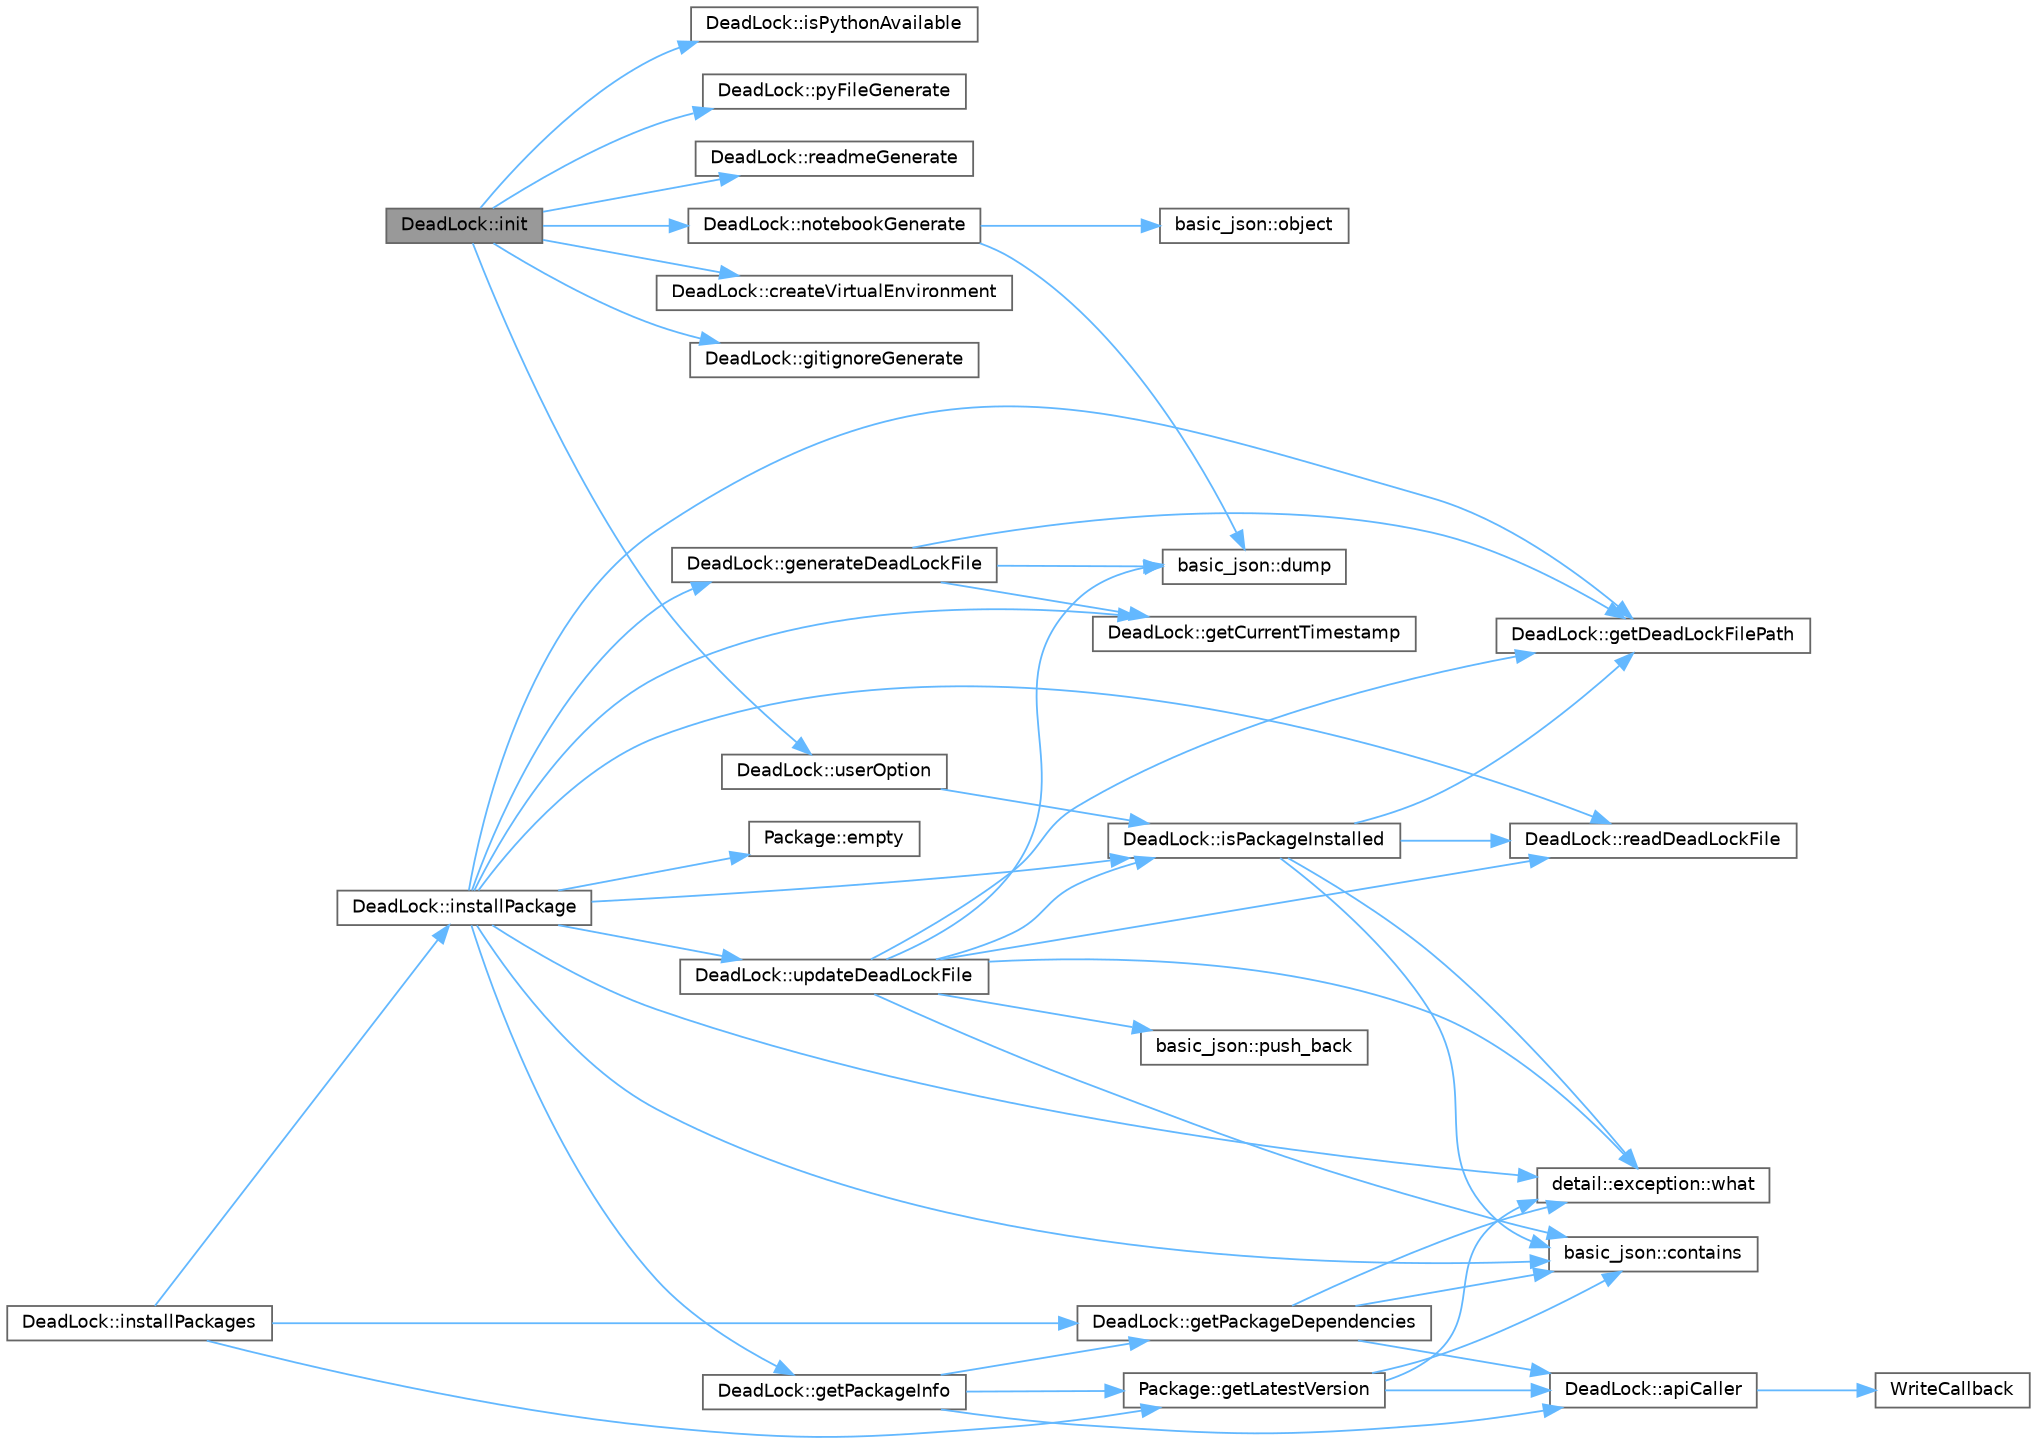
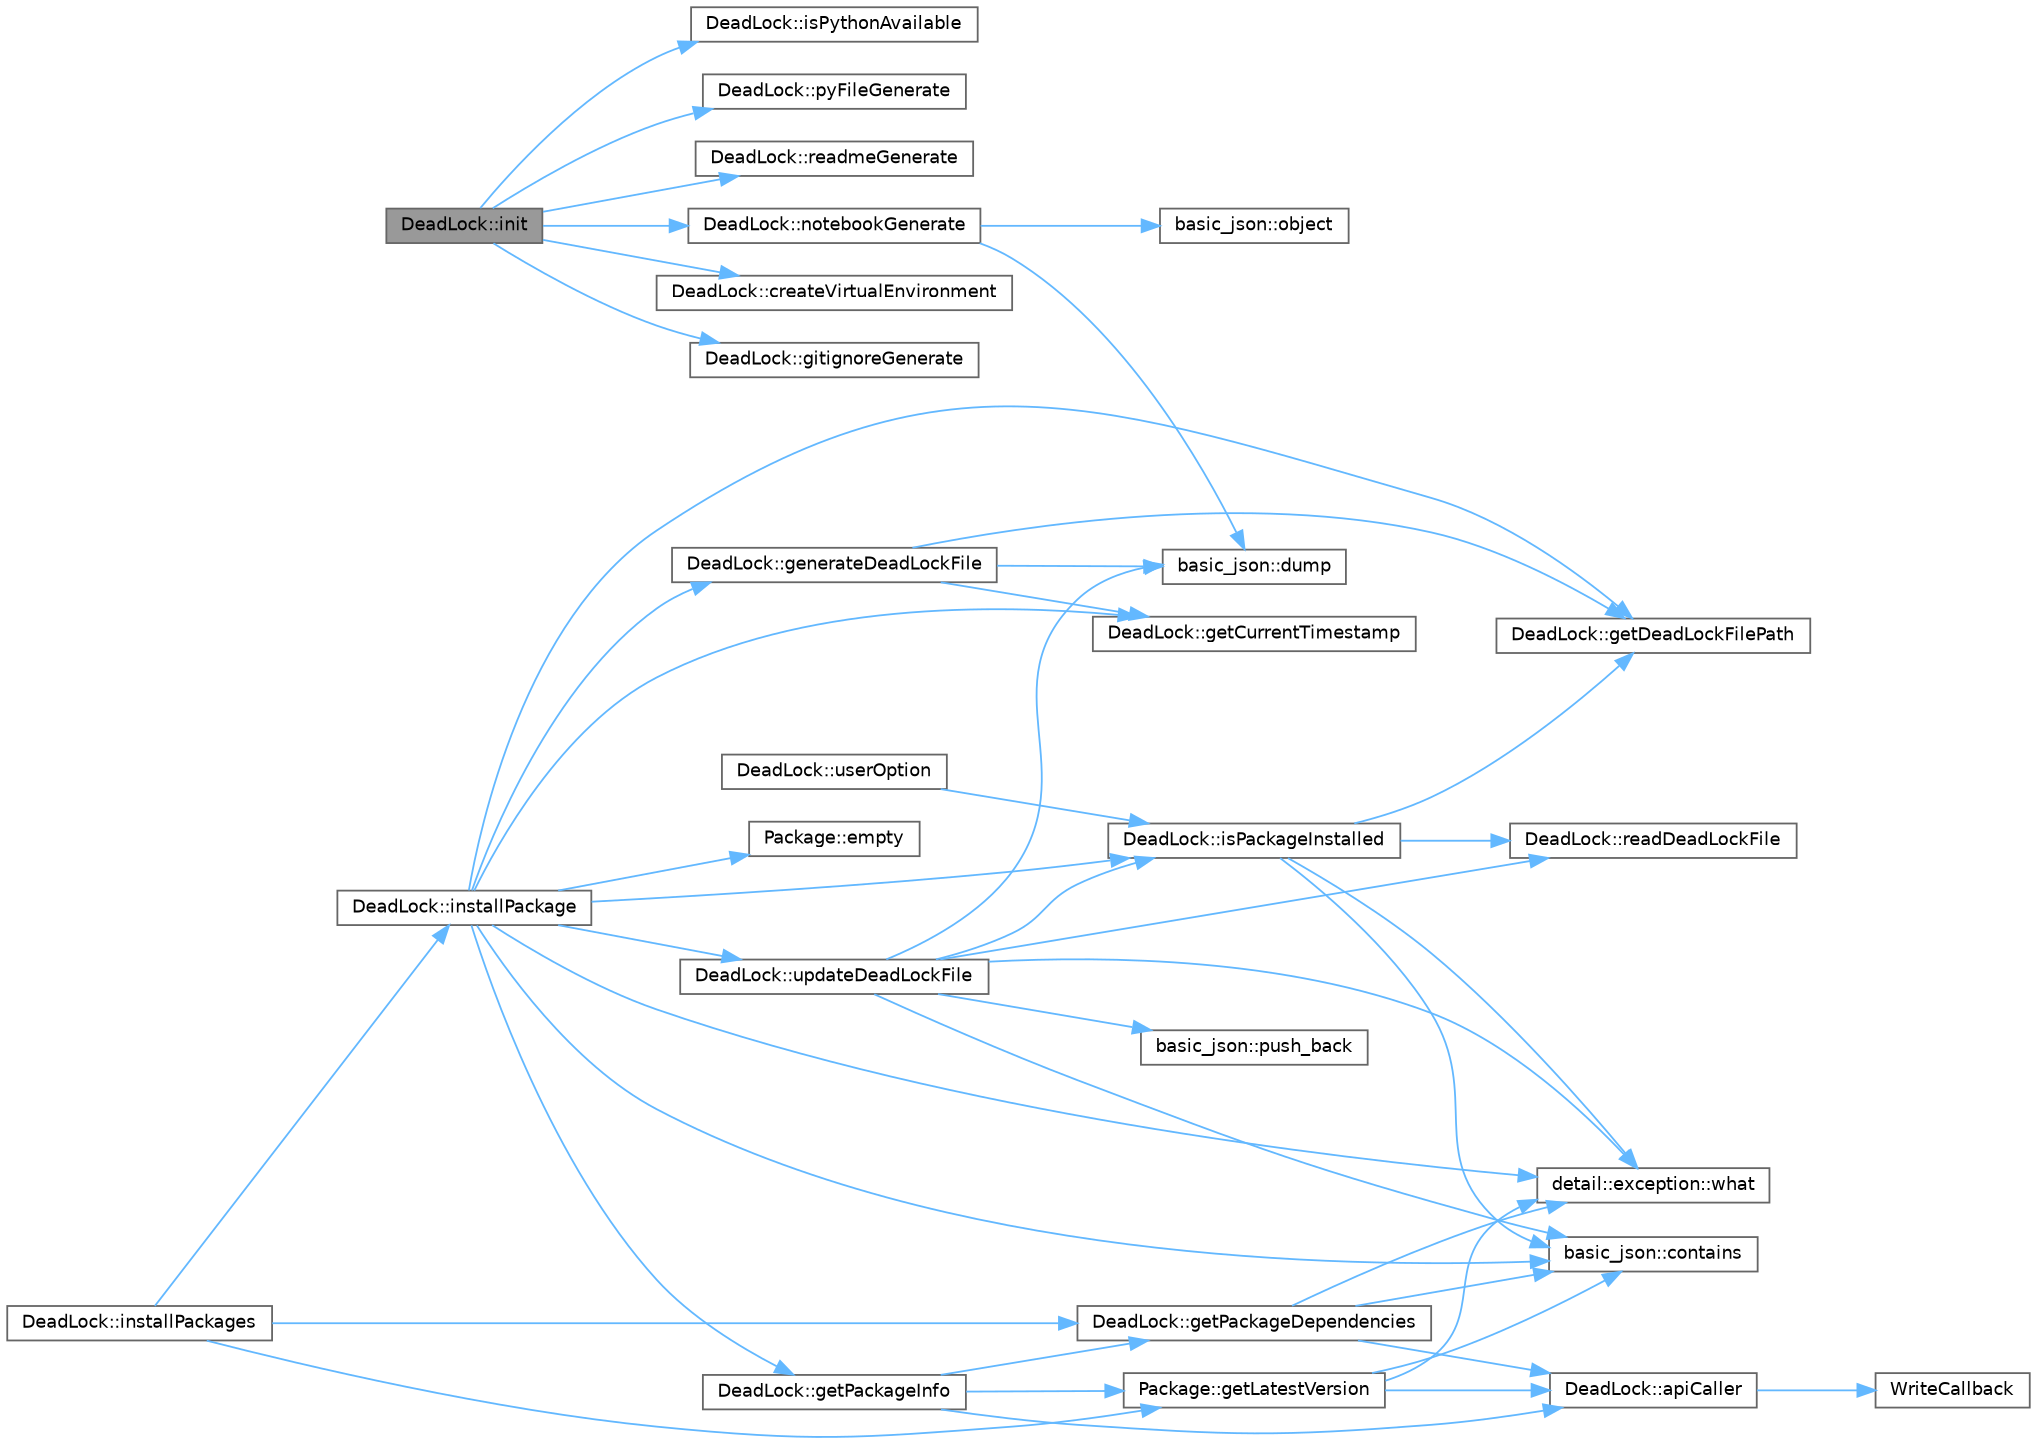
(603, 515) -> none
(1011, 689) -> none
(1169, 760) -> none
